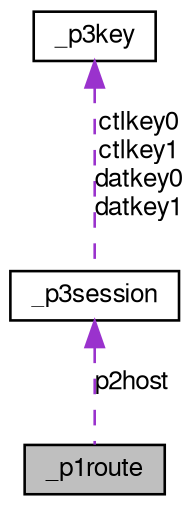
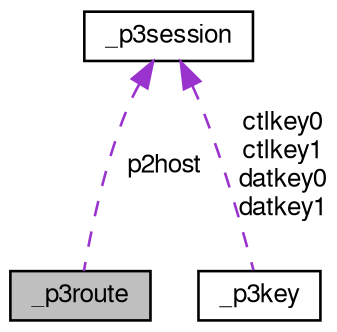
(95, 179) -> (226, 177)
(95, 470) -> (80, 296)
